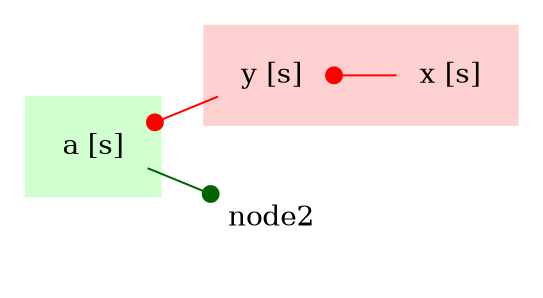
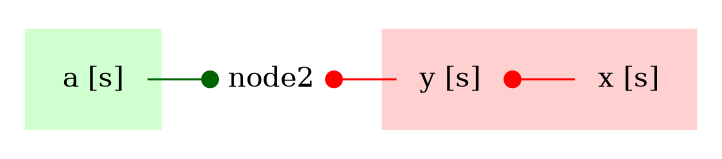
(190, 108) -> (368, 79)
